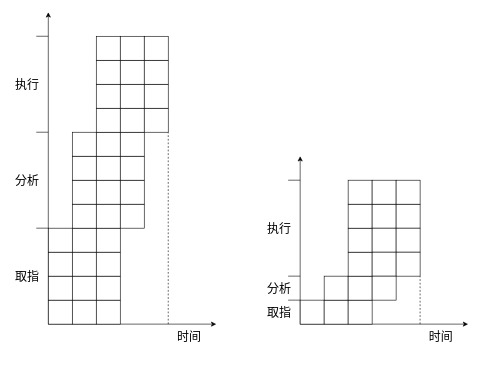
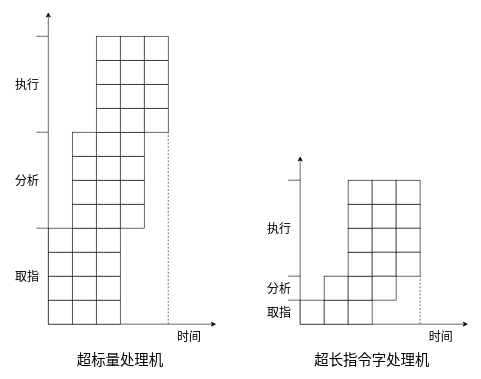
none -> (120, 360)
none -> (372, 360)
